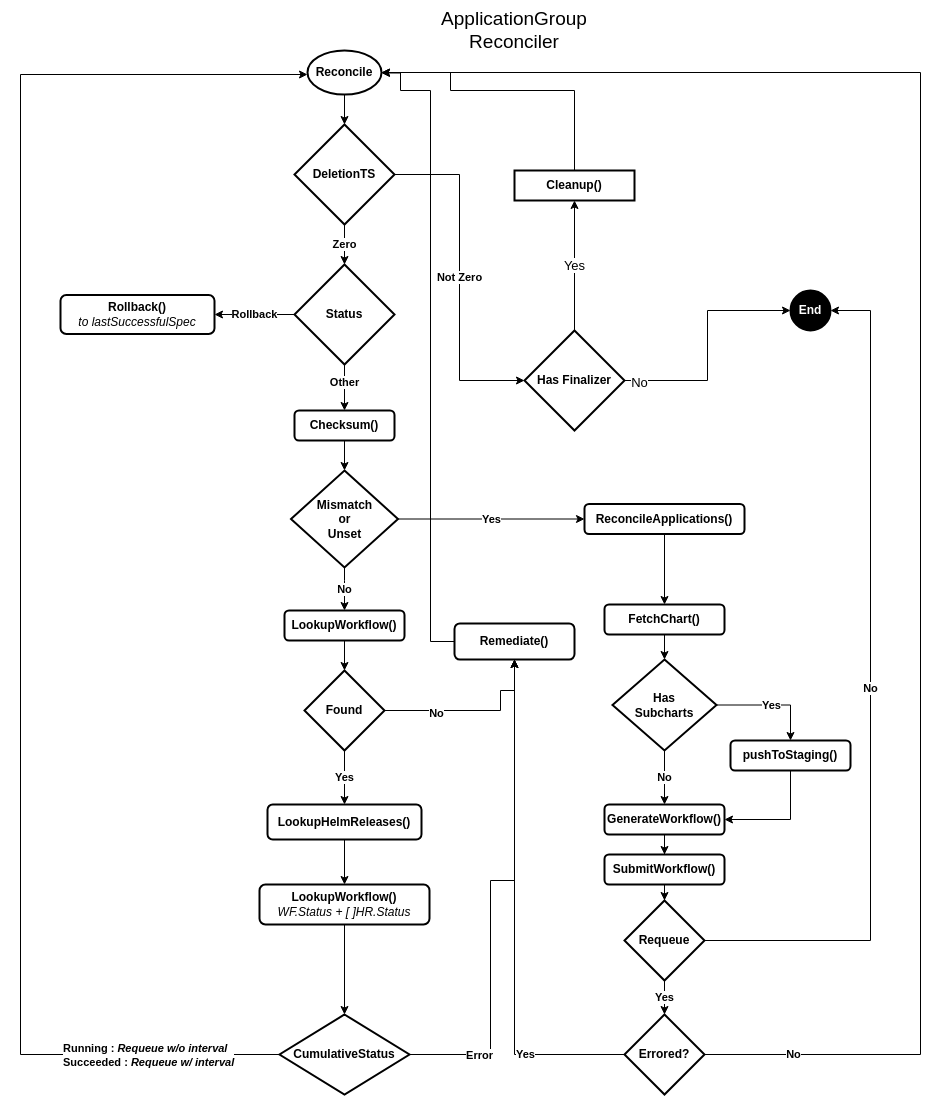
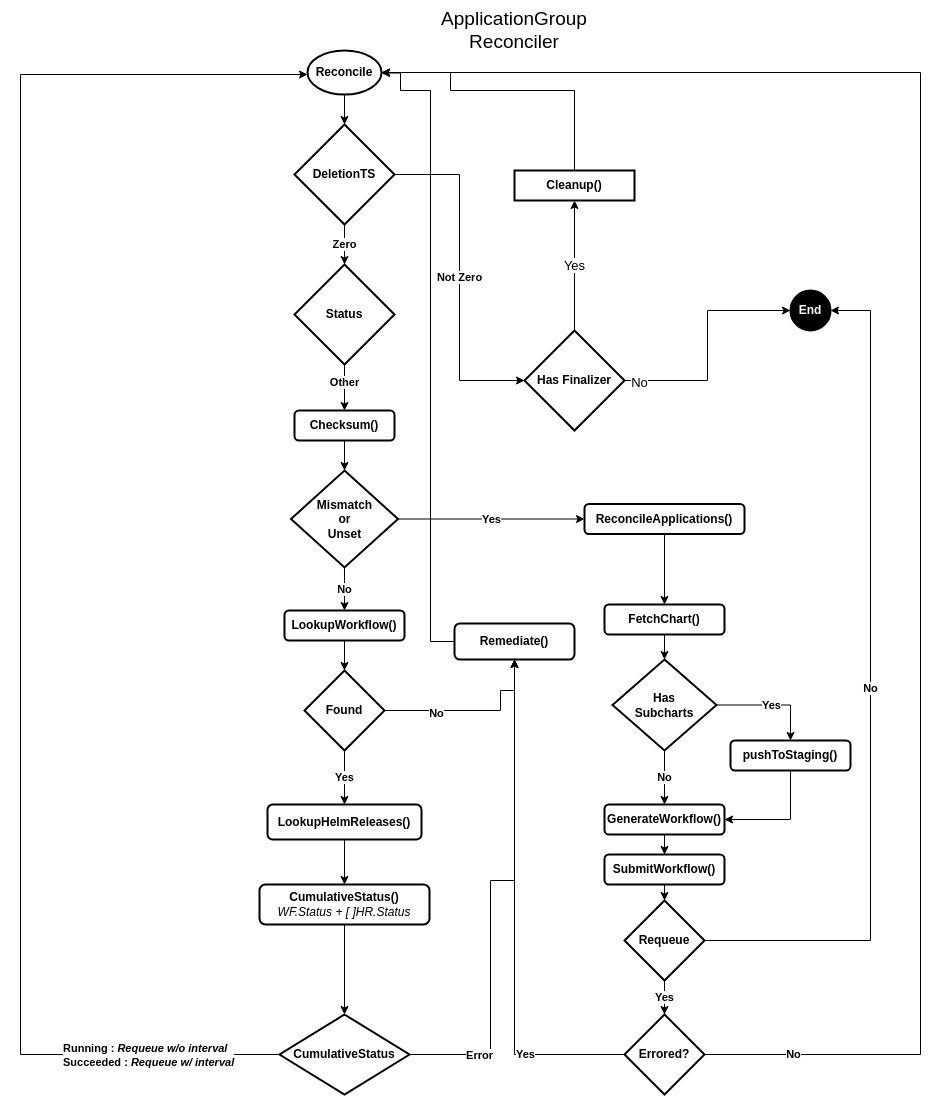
(138, 315) -> none
(258, 315) -> none
(345, 905) -> (345, 905)
